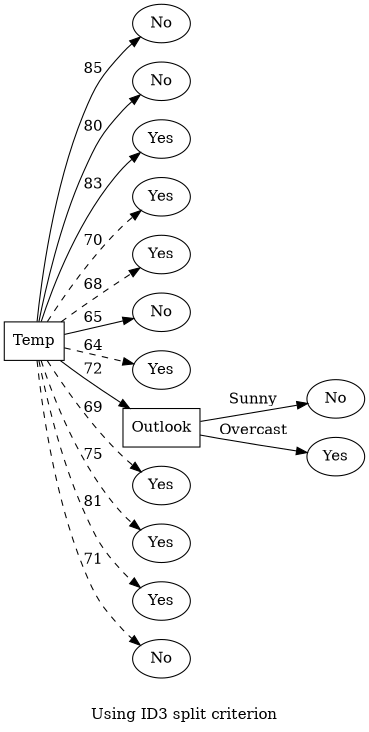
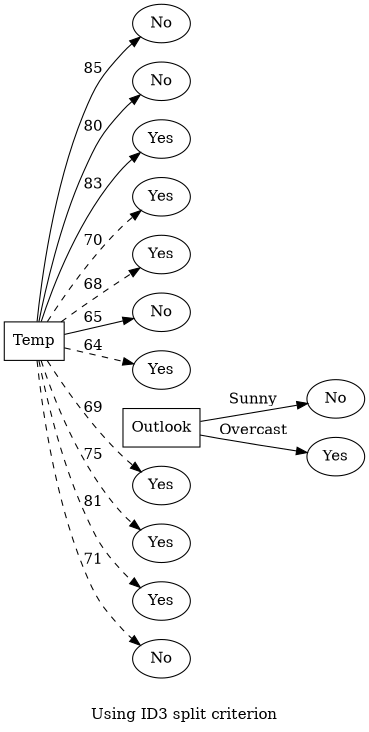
(90, 382) -> none
